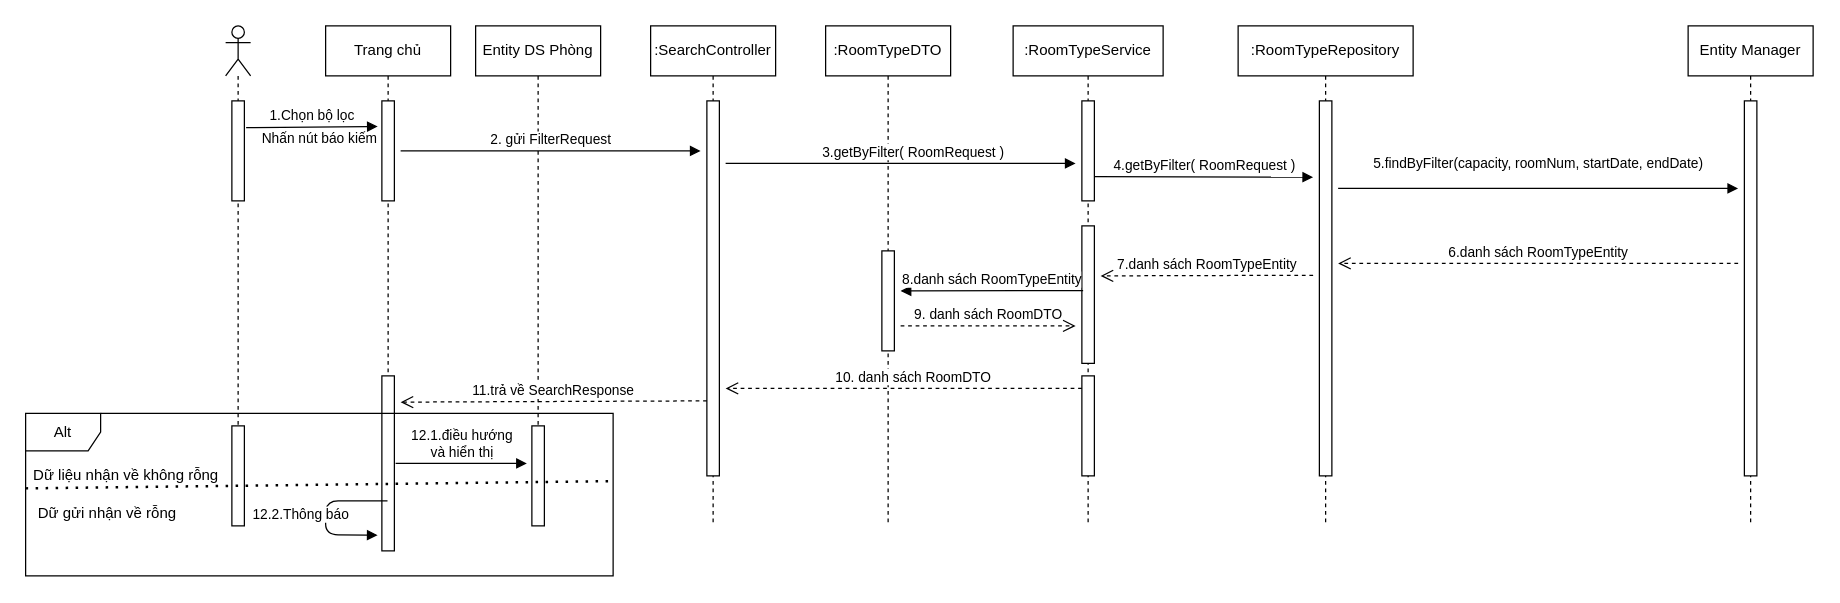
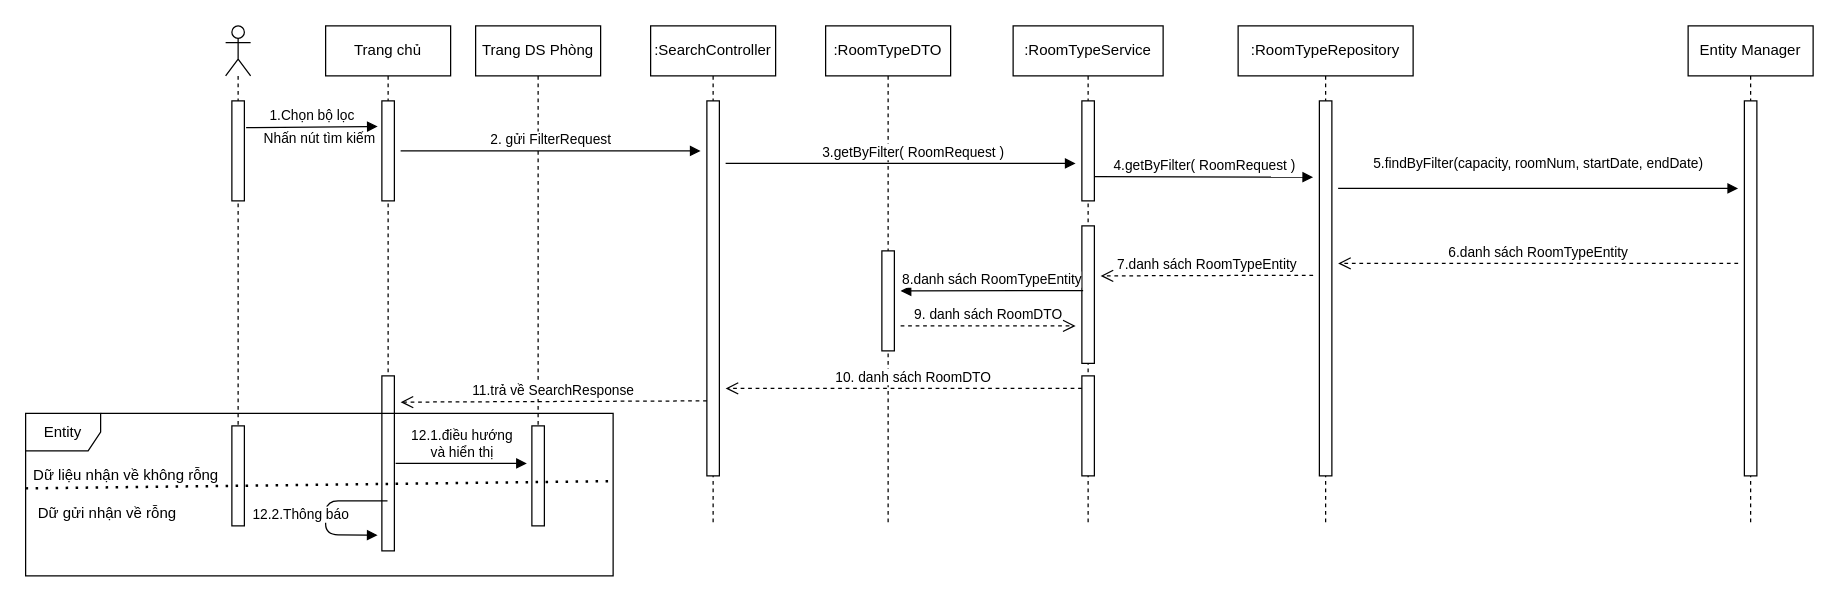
(538, 51) -> (538, 51)
(320, 138) -> (320, 138)
(63, 432) -> (63, 432)
